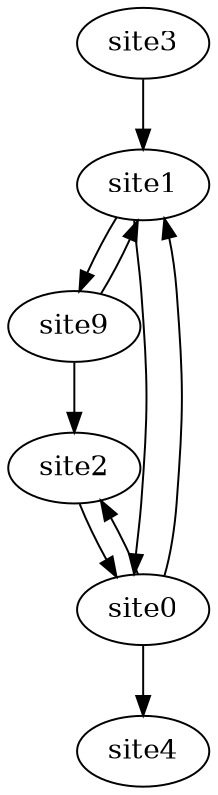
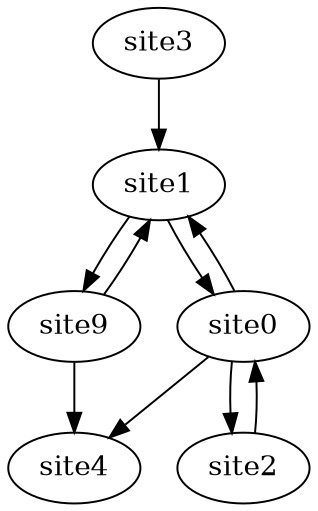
(74, 388) -> (74, 388)
